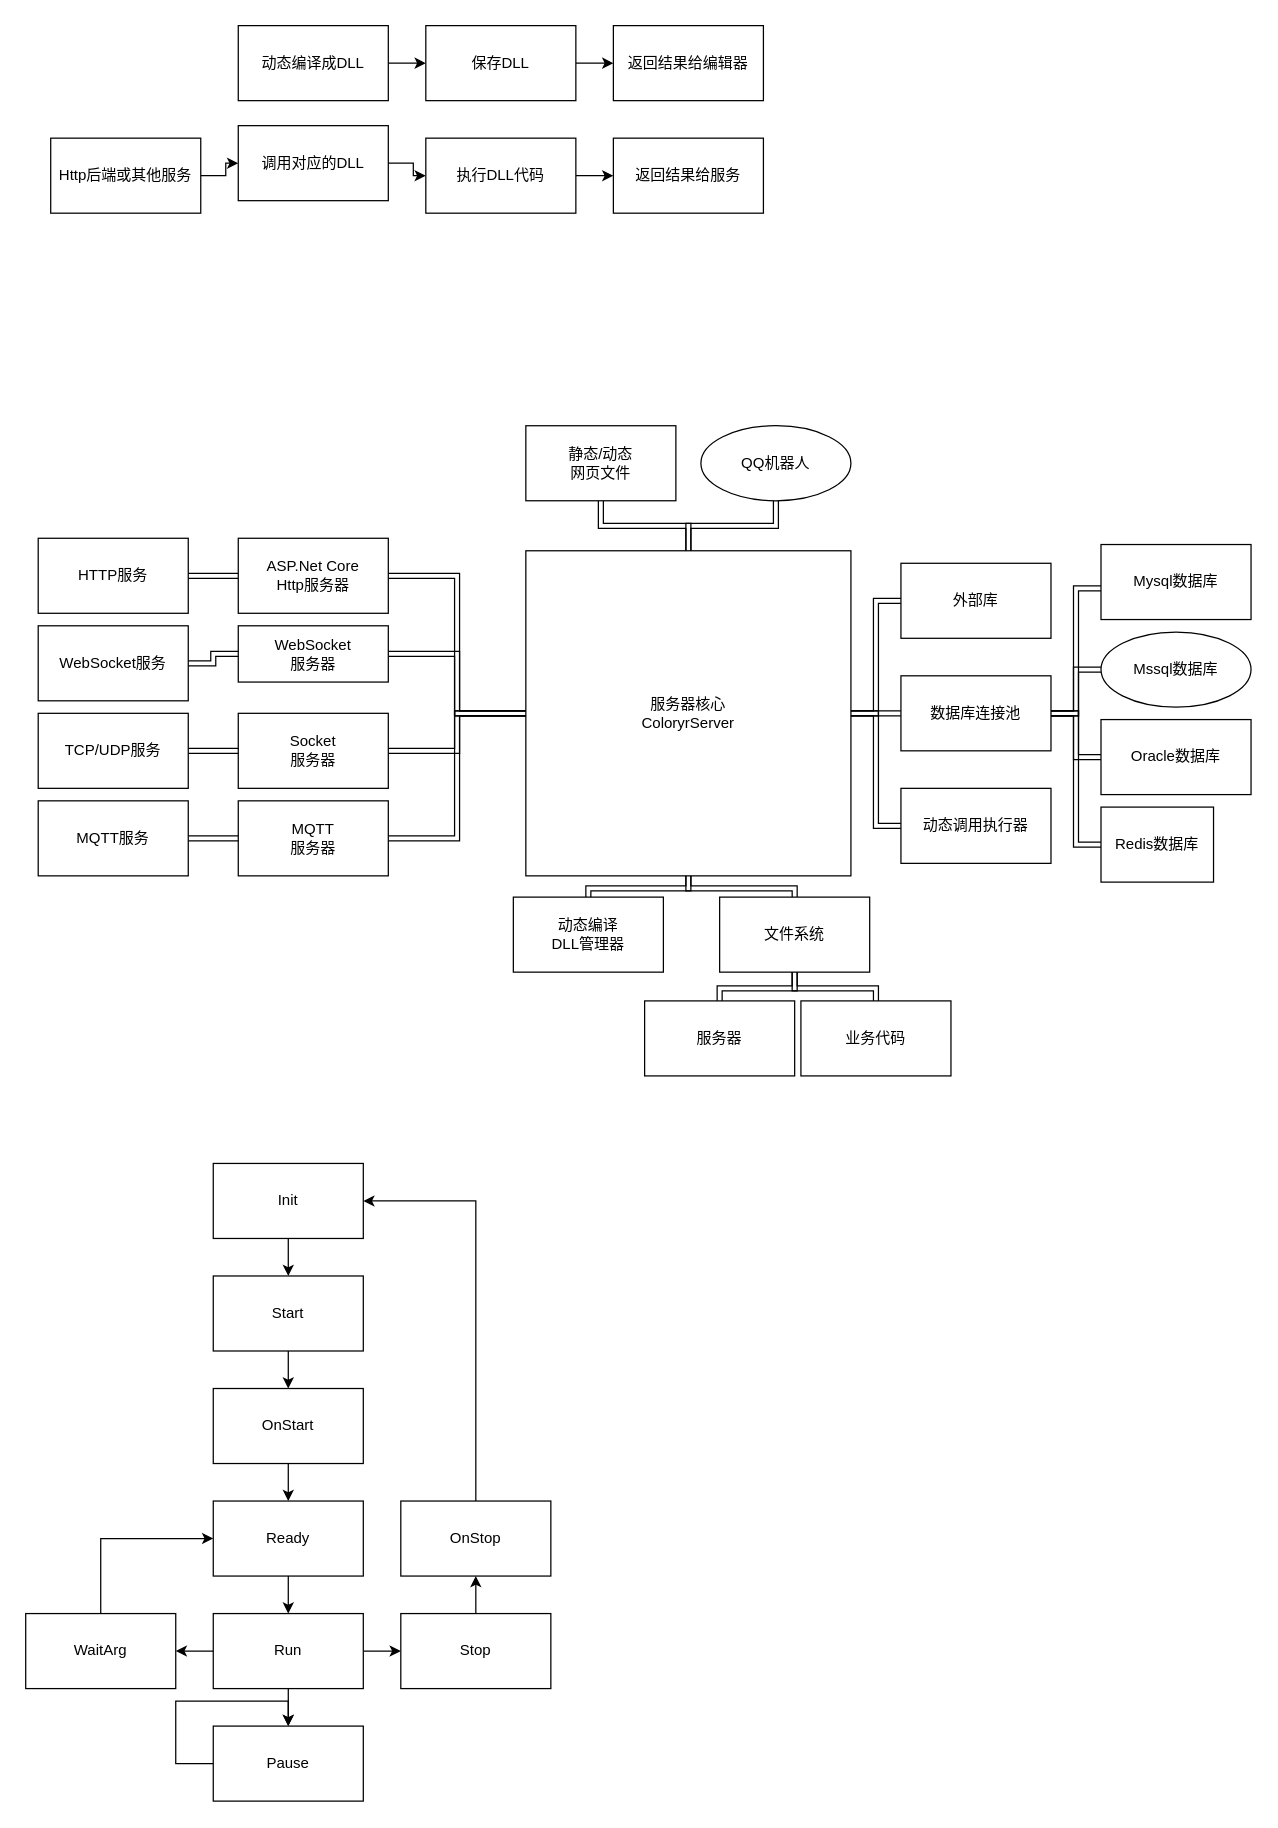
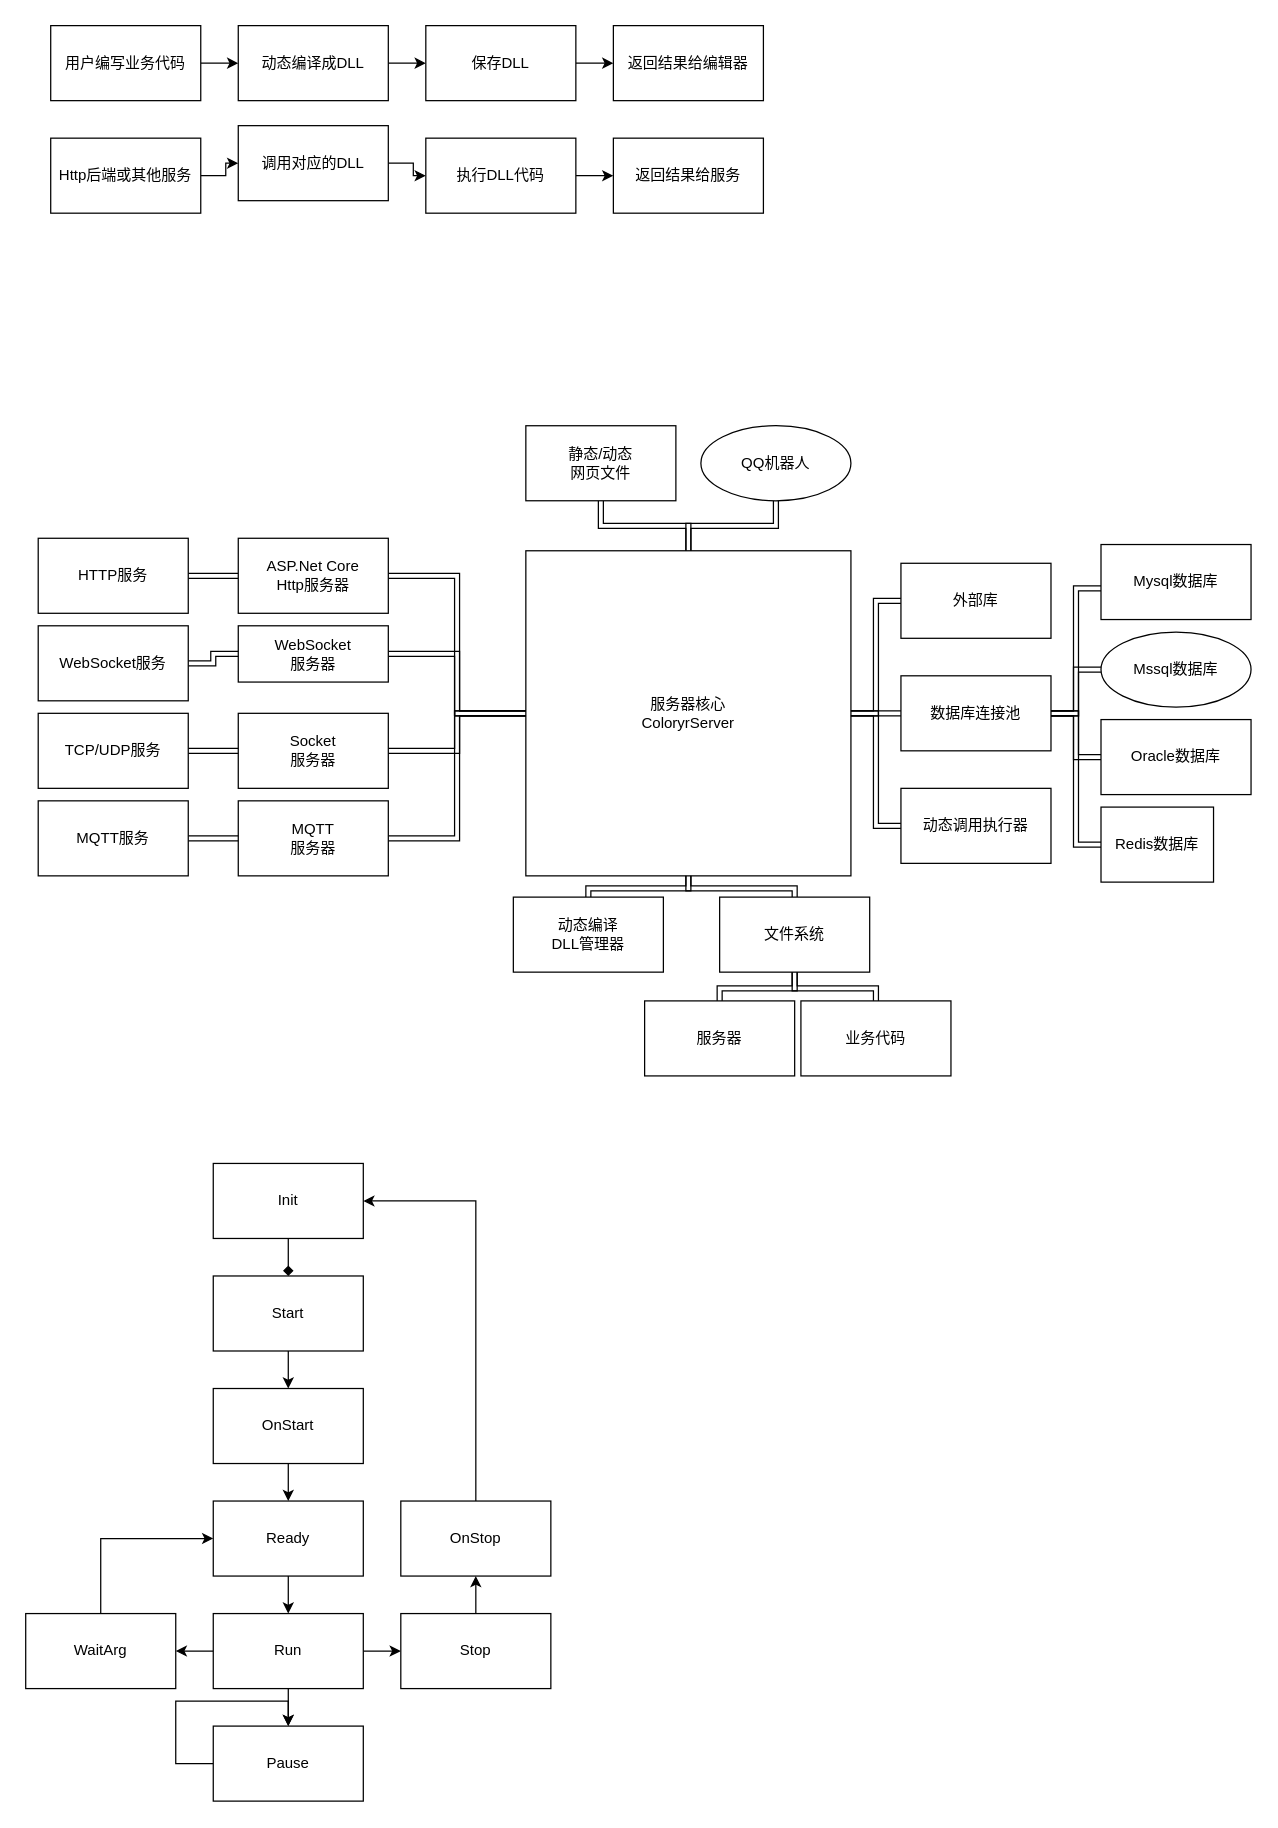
none -> (126, 63)
none -> (224, 63)
(288, 1266) -> (288, 1265)
